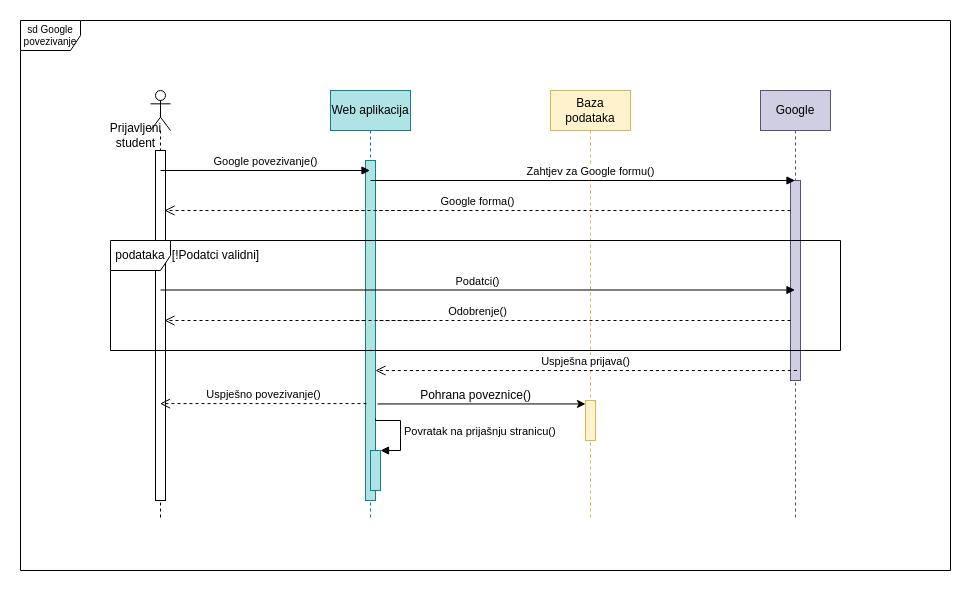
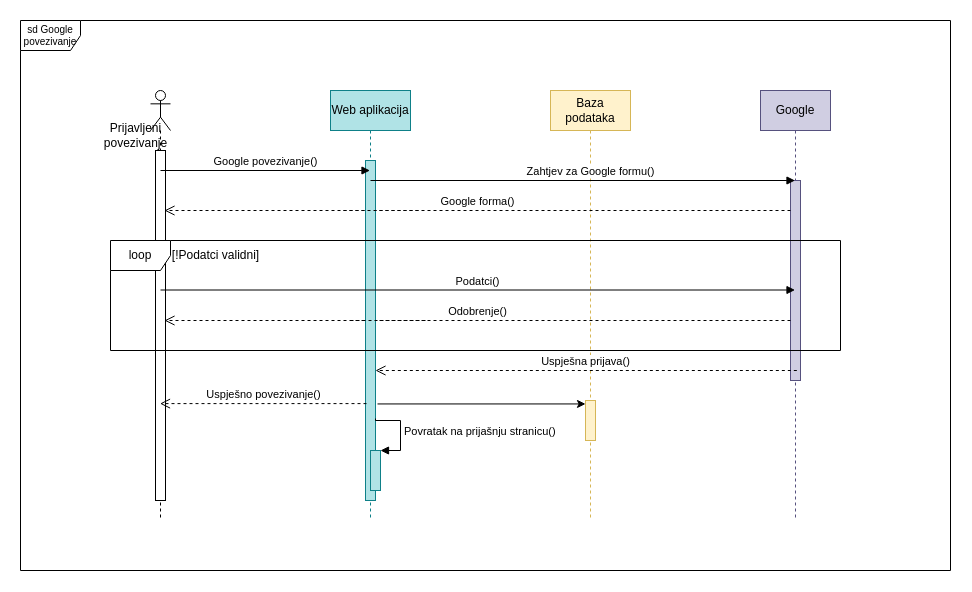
(136, 136) -> (136, 136)
(141, 256) -> (141, 256)
(476, 396) -> none
